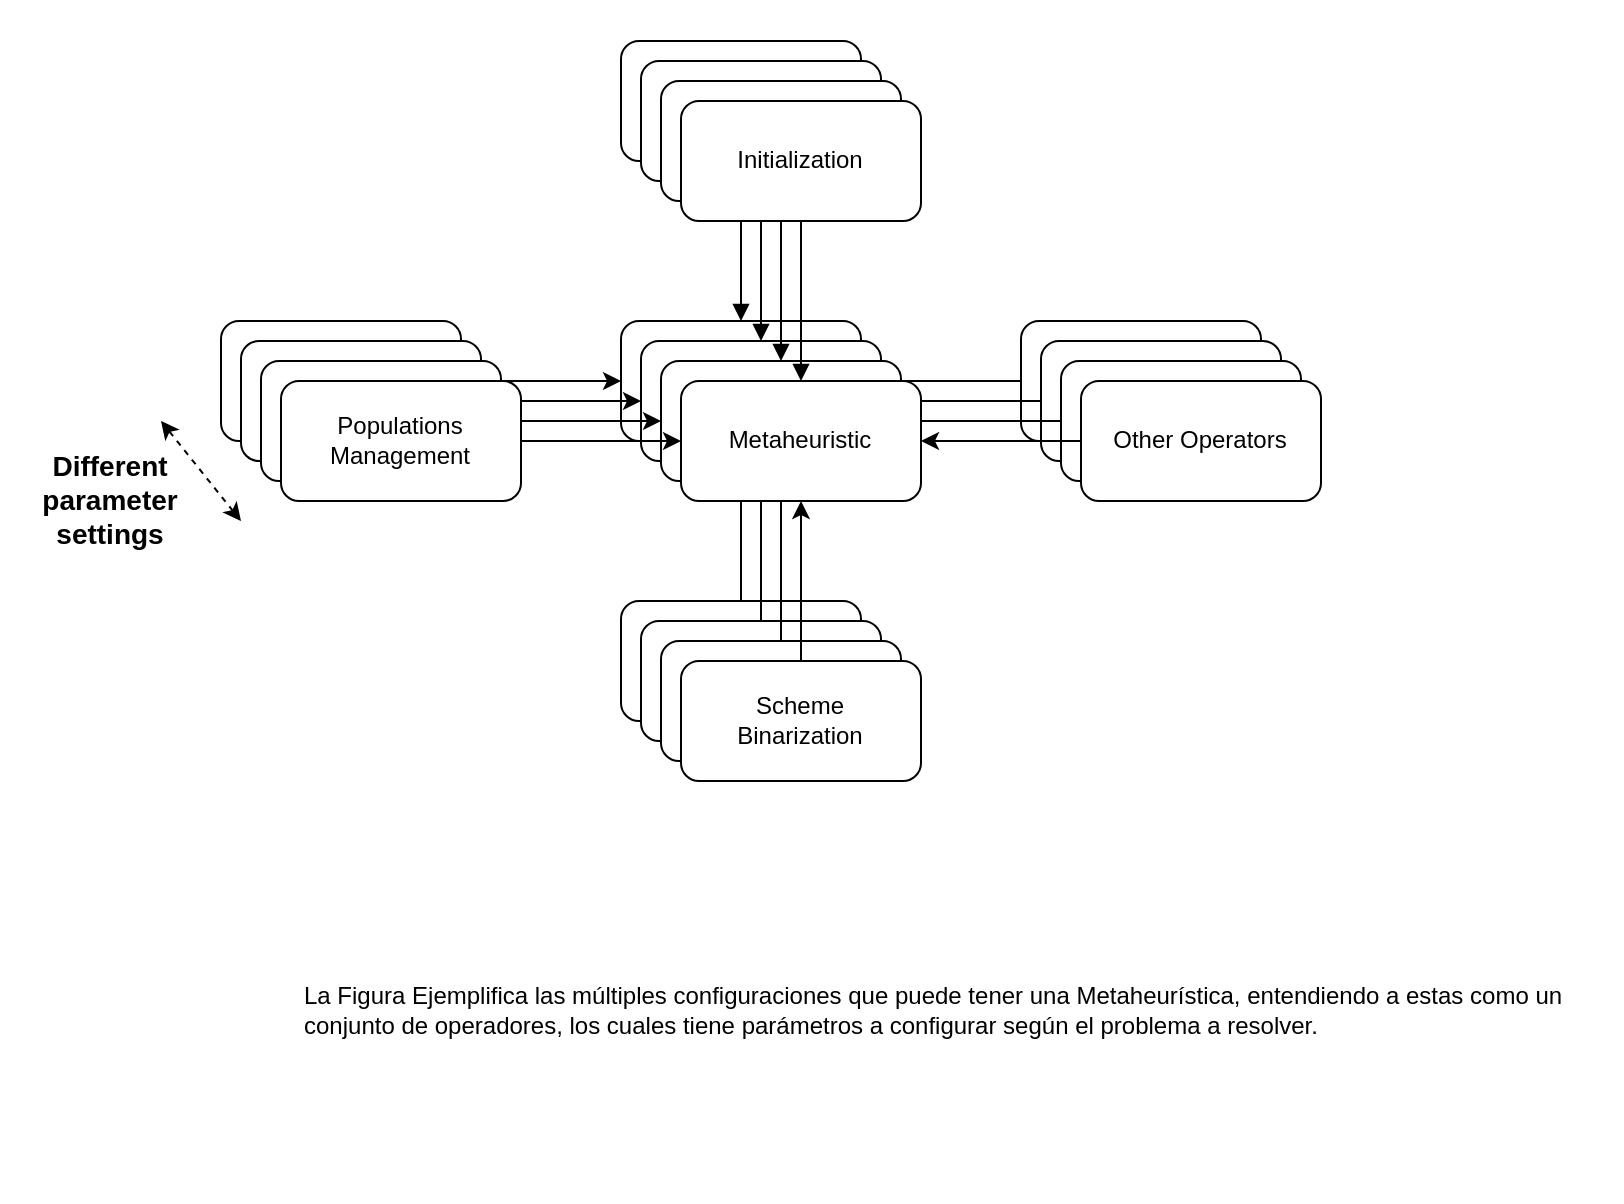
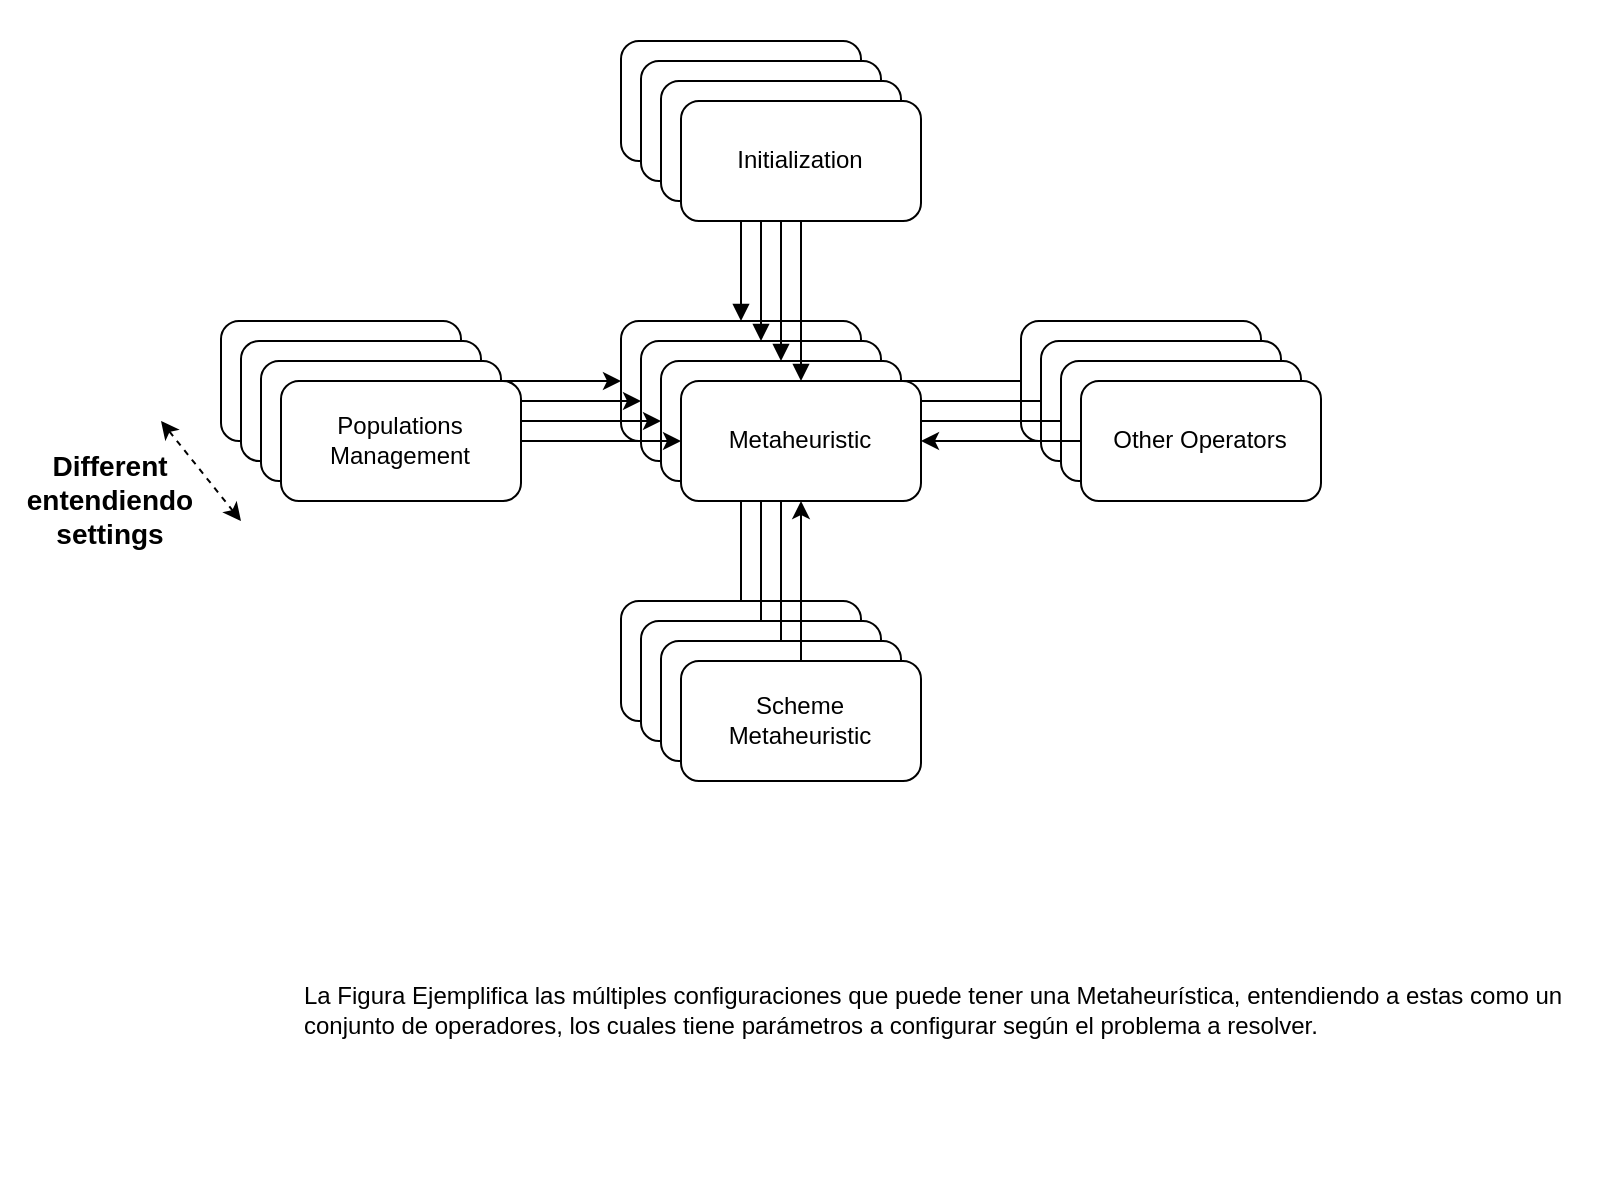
(111, 501) -> (111, 501)
(801, 721) -> (801, 721)
